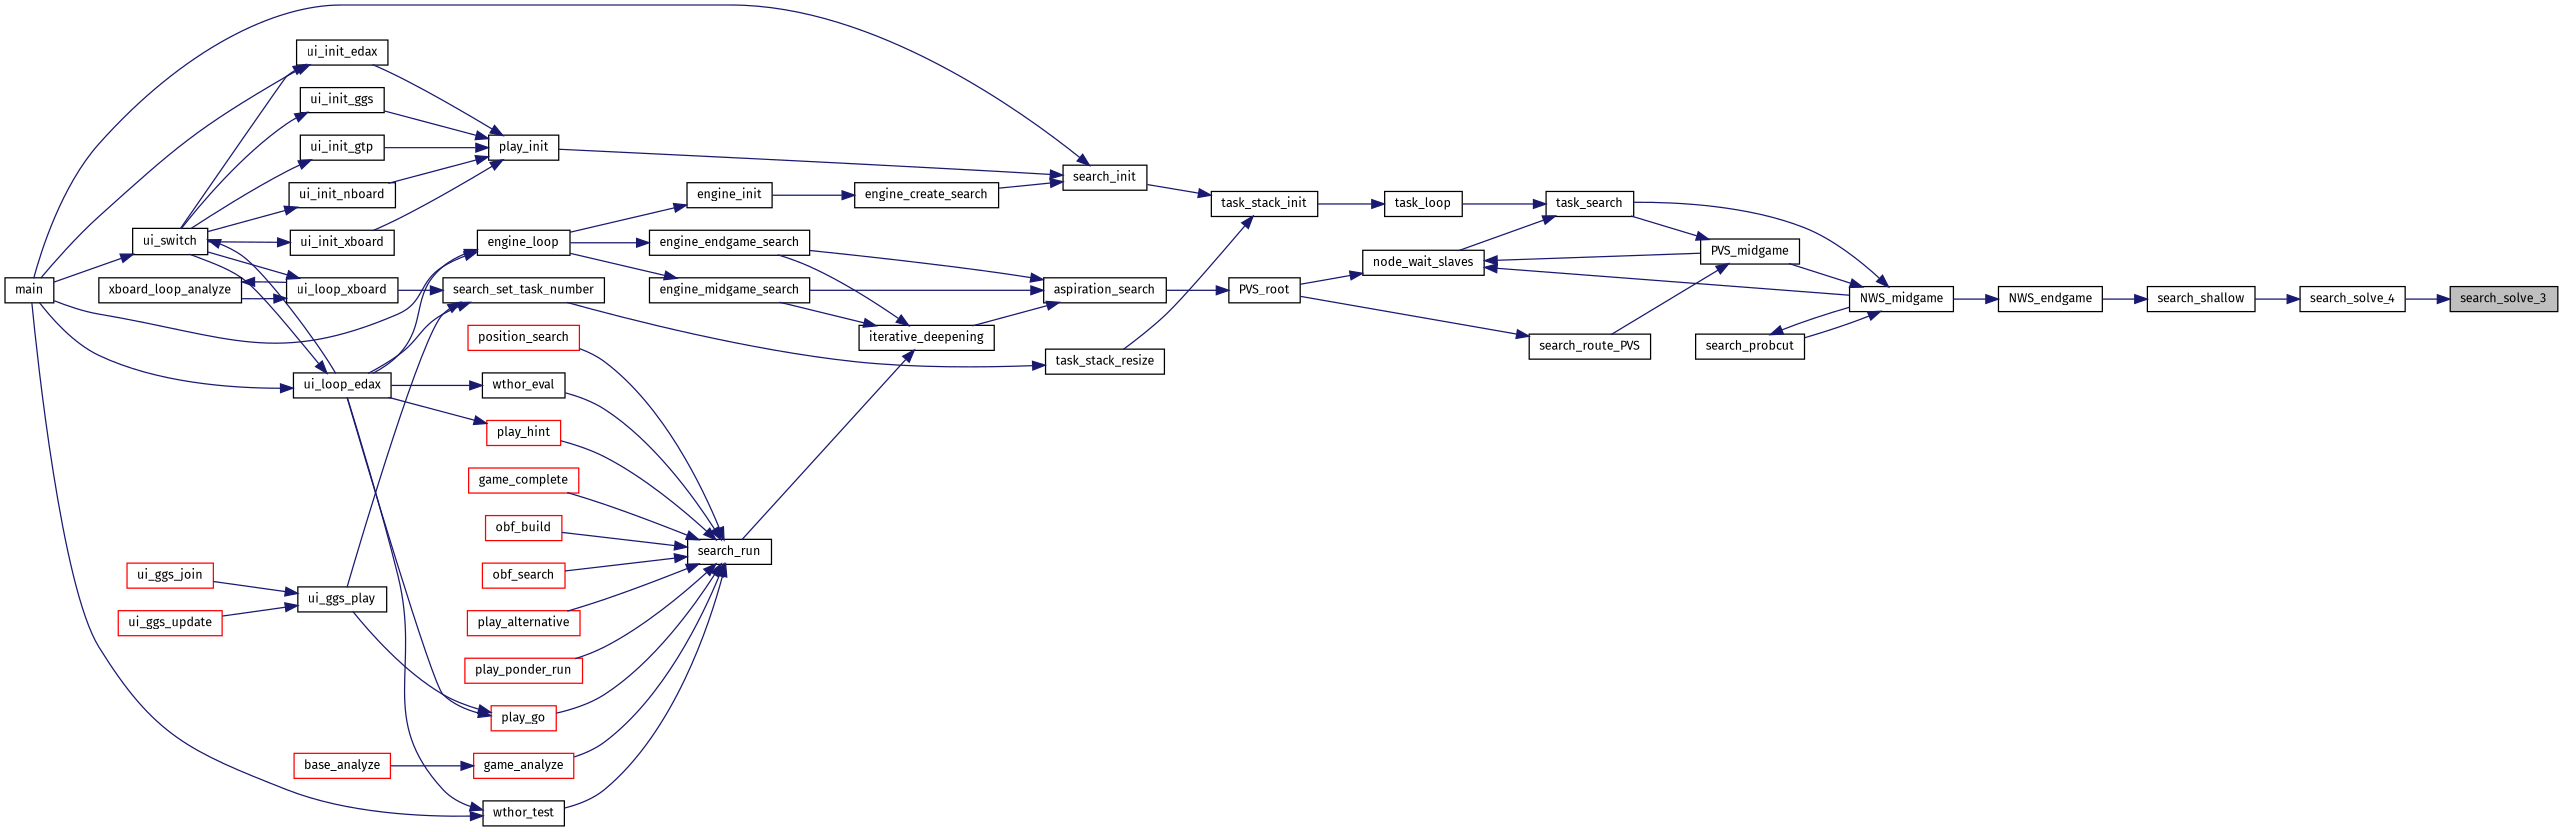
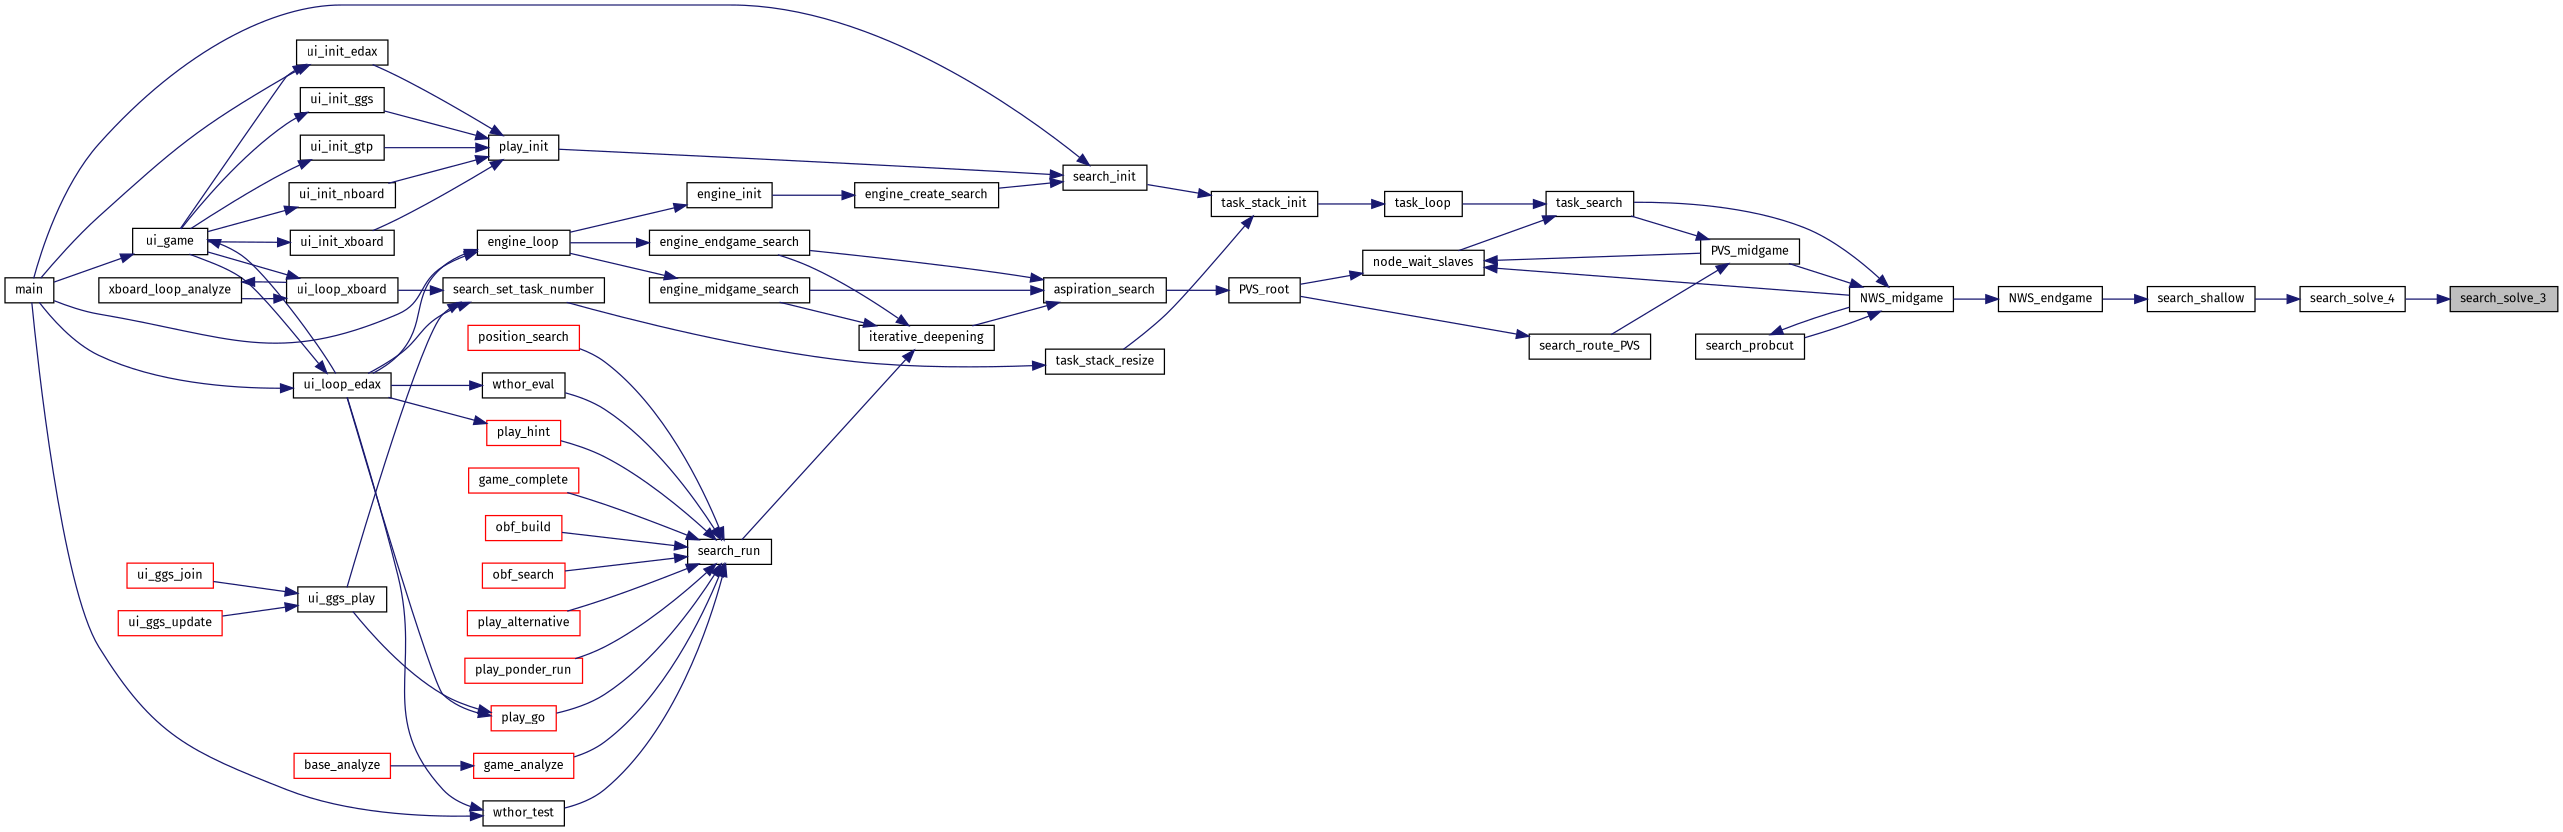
(170, 242) -> (170, 242)
